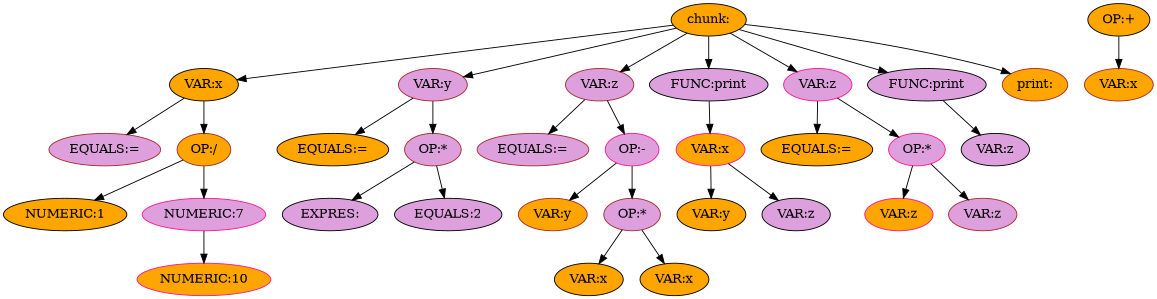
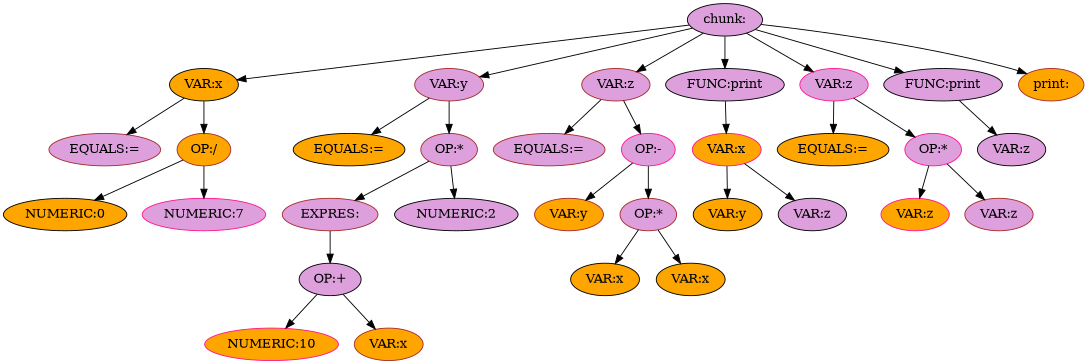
(709, 20) -> (725, 20)
(1119, 20) -> (330, 279)
(65, 215) -> (65, 215)
(330, 215) -> (330, 215)
(448, 215) -> (456, 215)
(204, 243) -> (305, 308)
none -> (330, 243)
